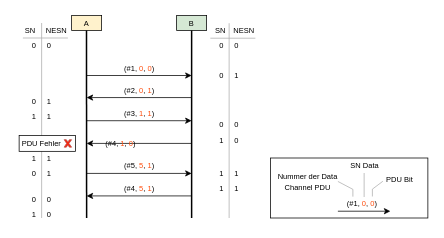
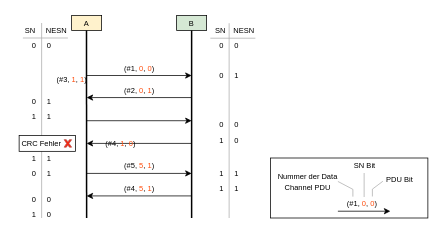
(139, 113) -> (72, 79)
(42, 143) -> (42, 143)
(365, 165) -> (365, 165)
